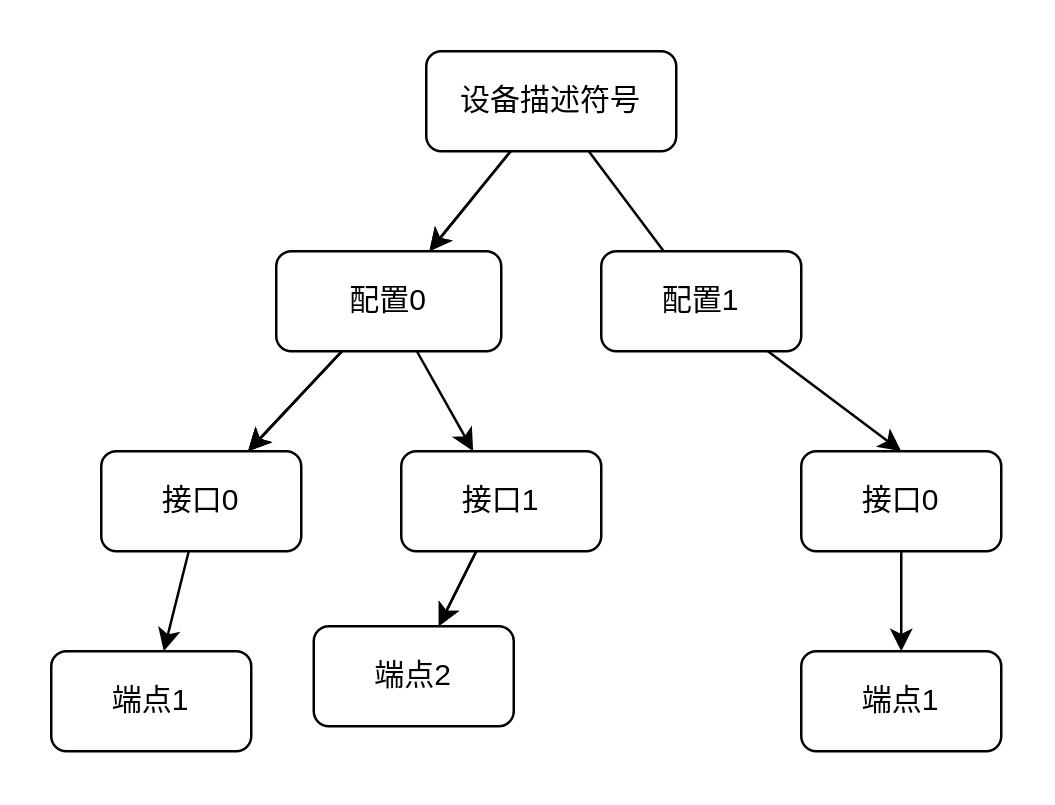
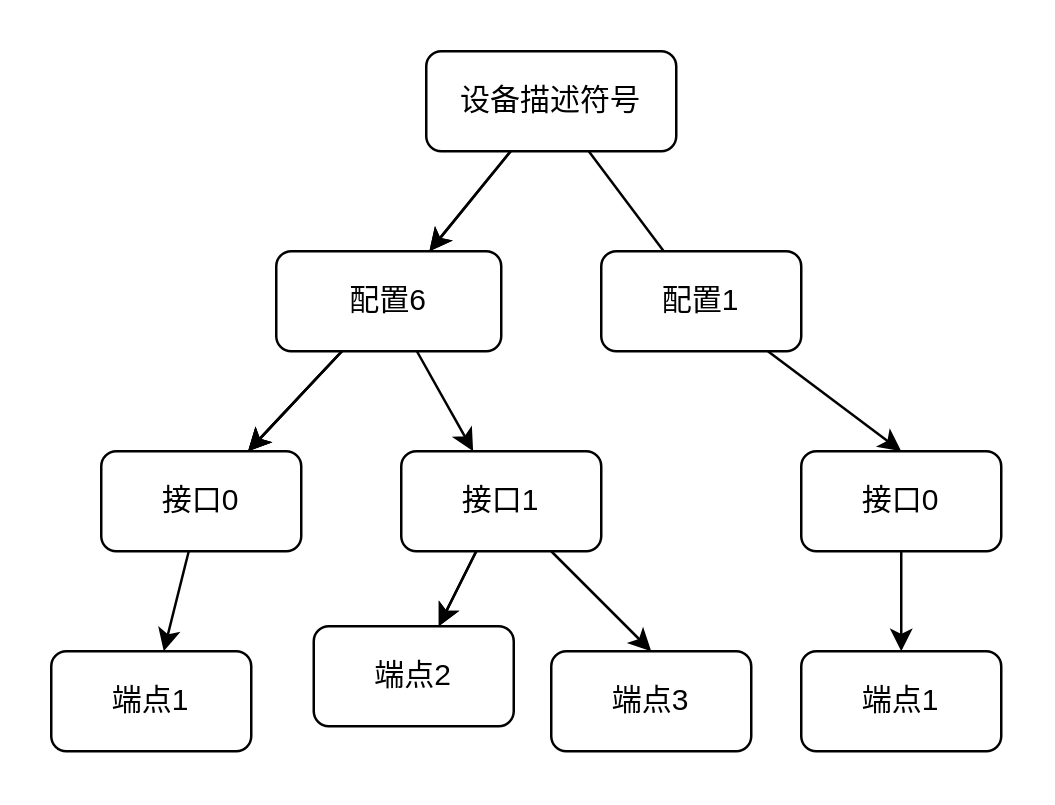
(389, 301) -> (389, 301)
none -> (595, 595)
none -> (651, 701)
